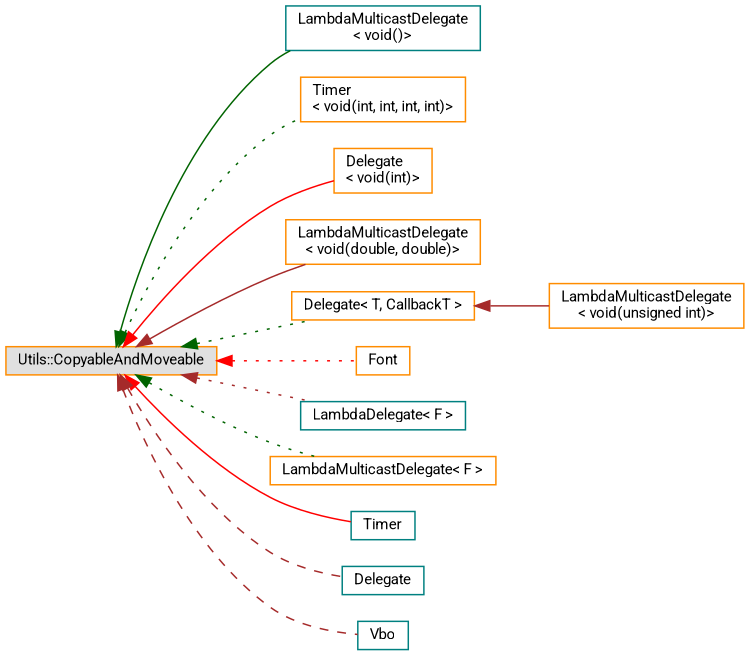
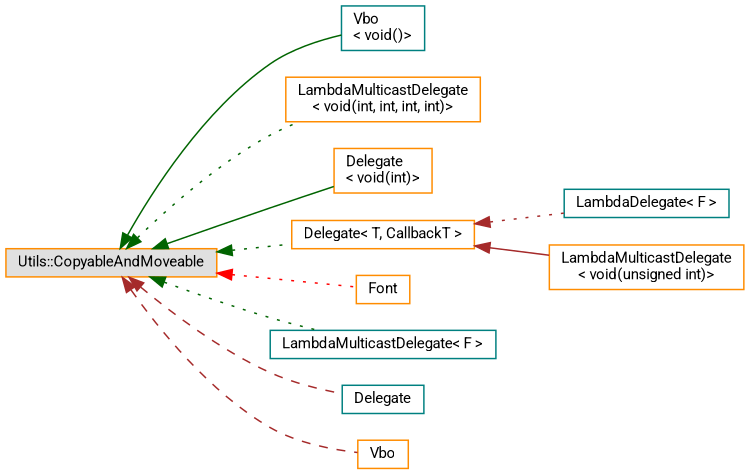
(383, 28) -> (383, 28)
(383, 99) -> (383, 99)
(222, 242) -> (250, 215)
(383, 242) -> none
(255, 390) -> (527, 218)
(383, 471) -> (383, 344)
(383, 526) -> none
(383, 635) -> (383, 454)
